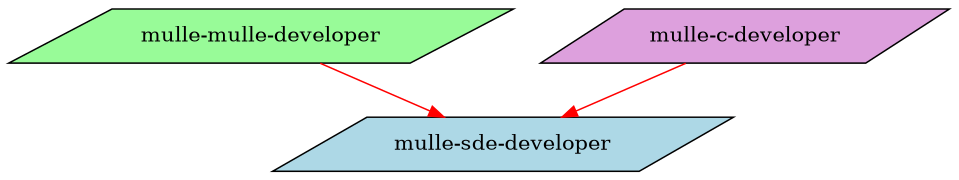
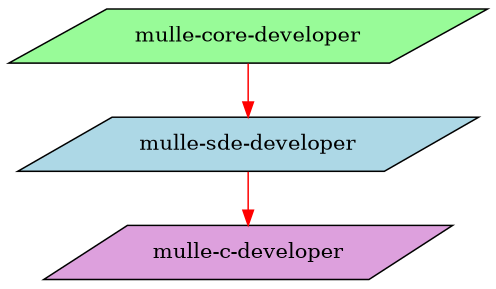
(261, 36) -> (248, 36)
(631, 87) -> (248, 191)
